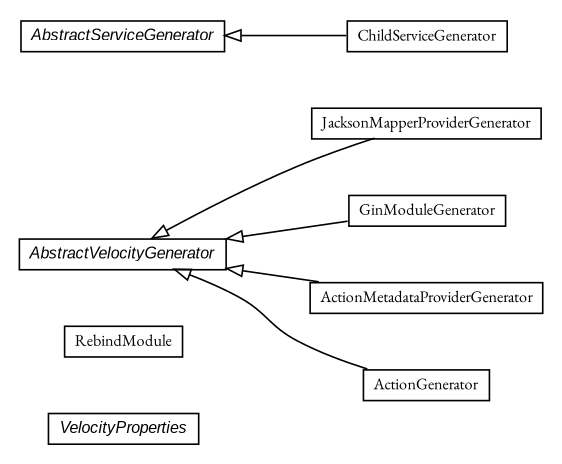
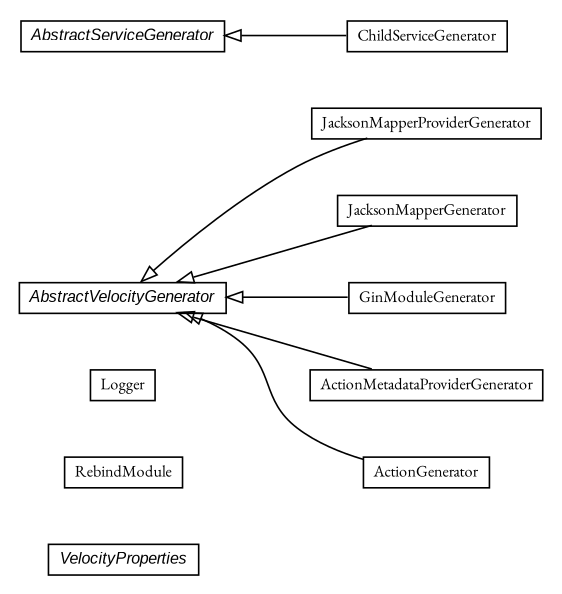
none -> (426, 210)
none -> (123, 384)
